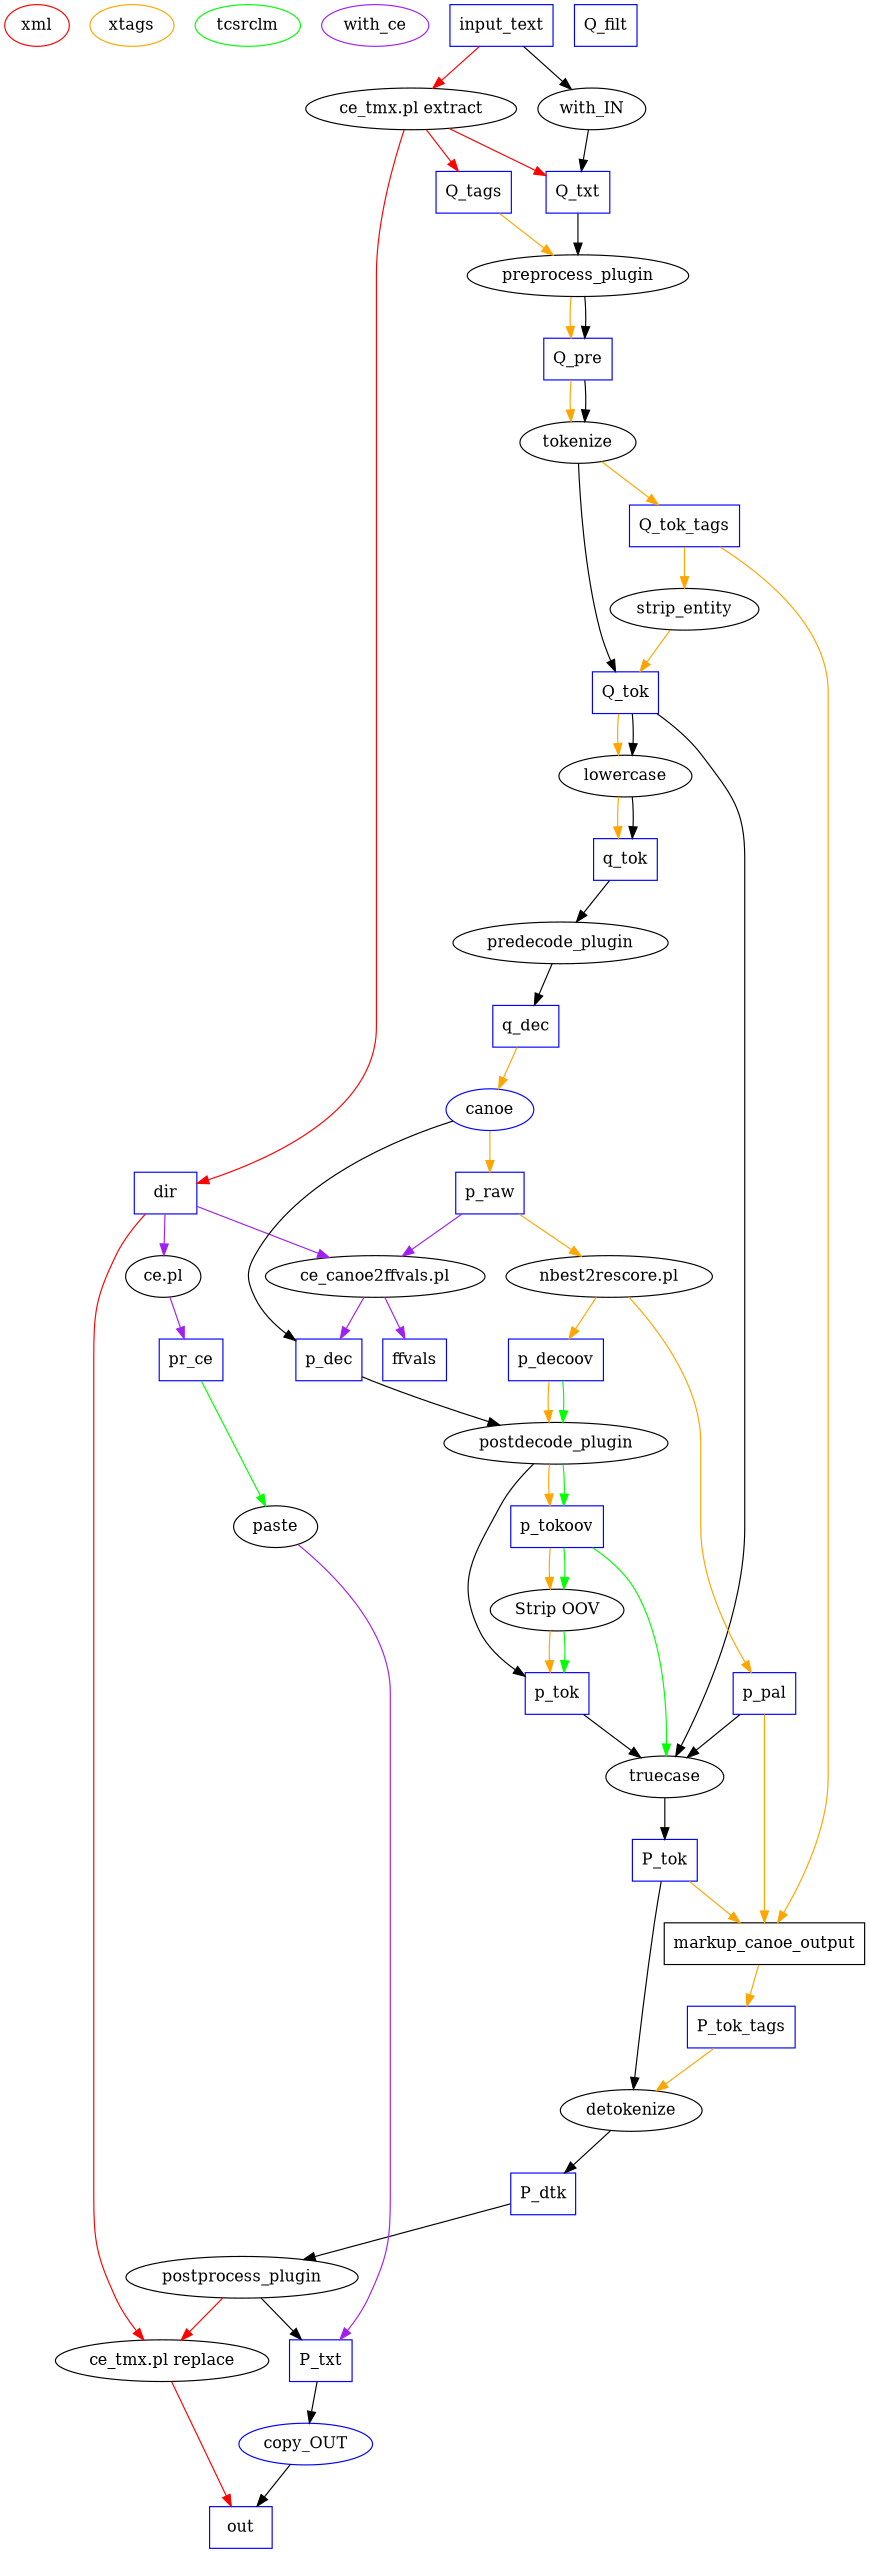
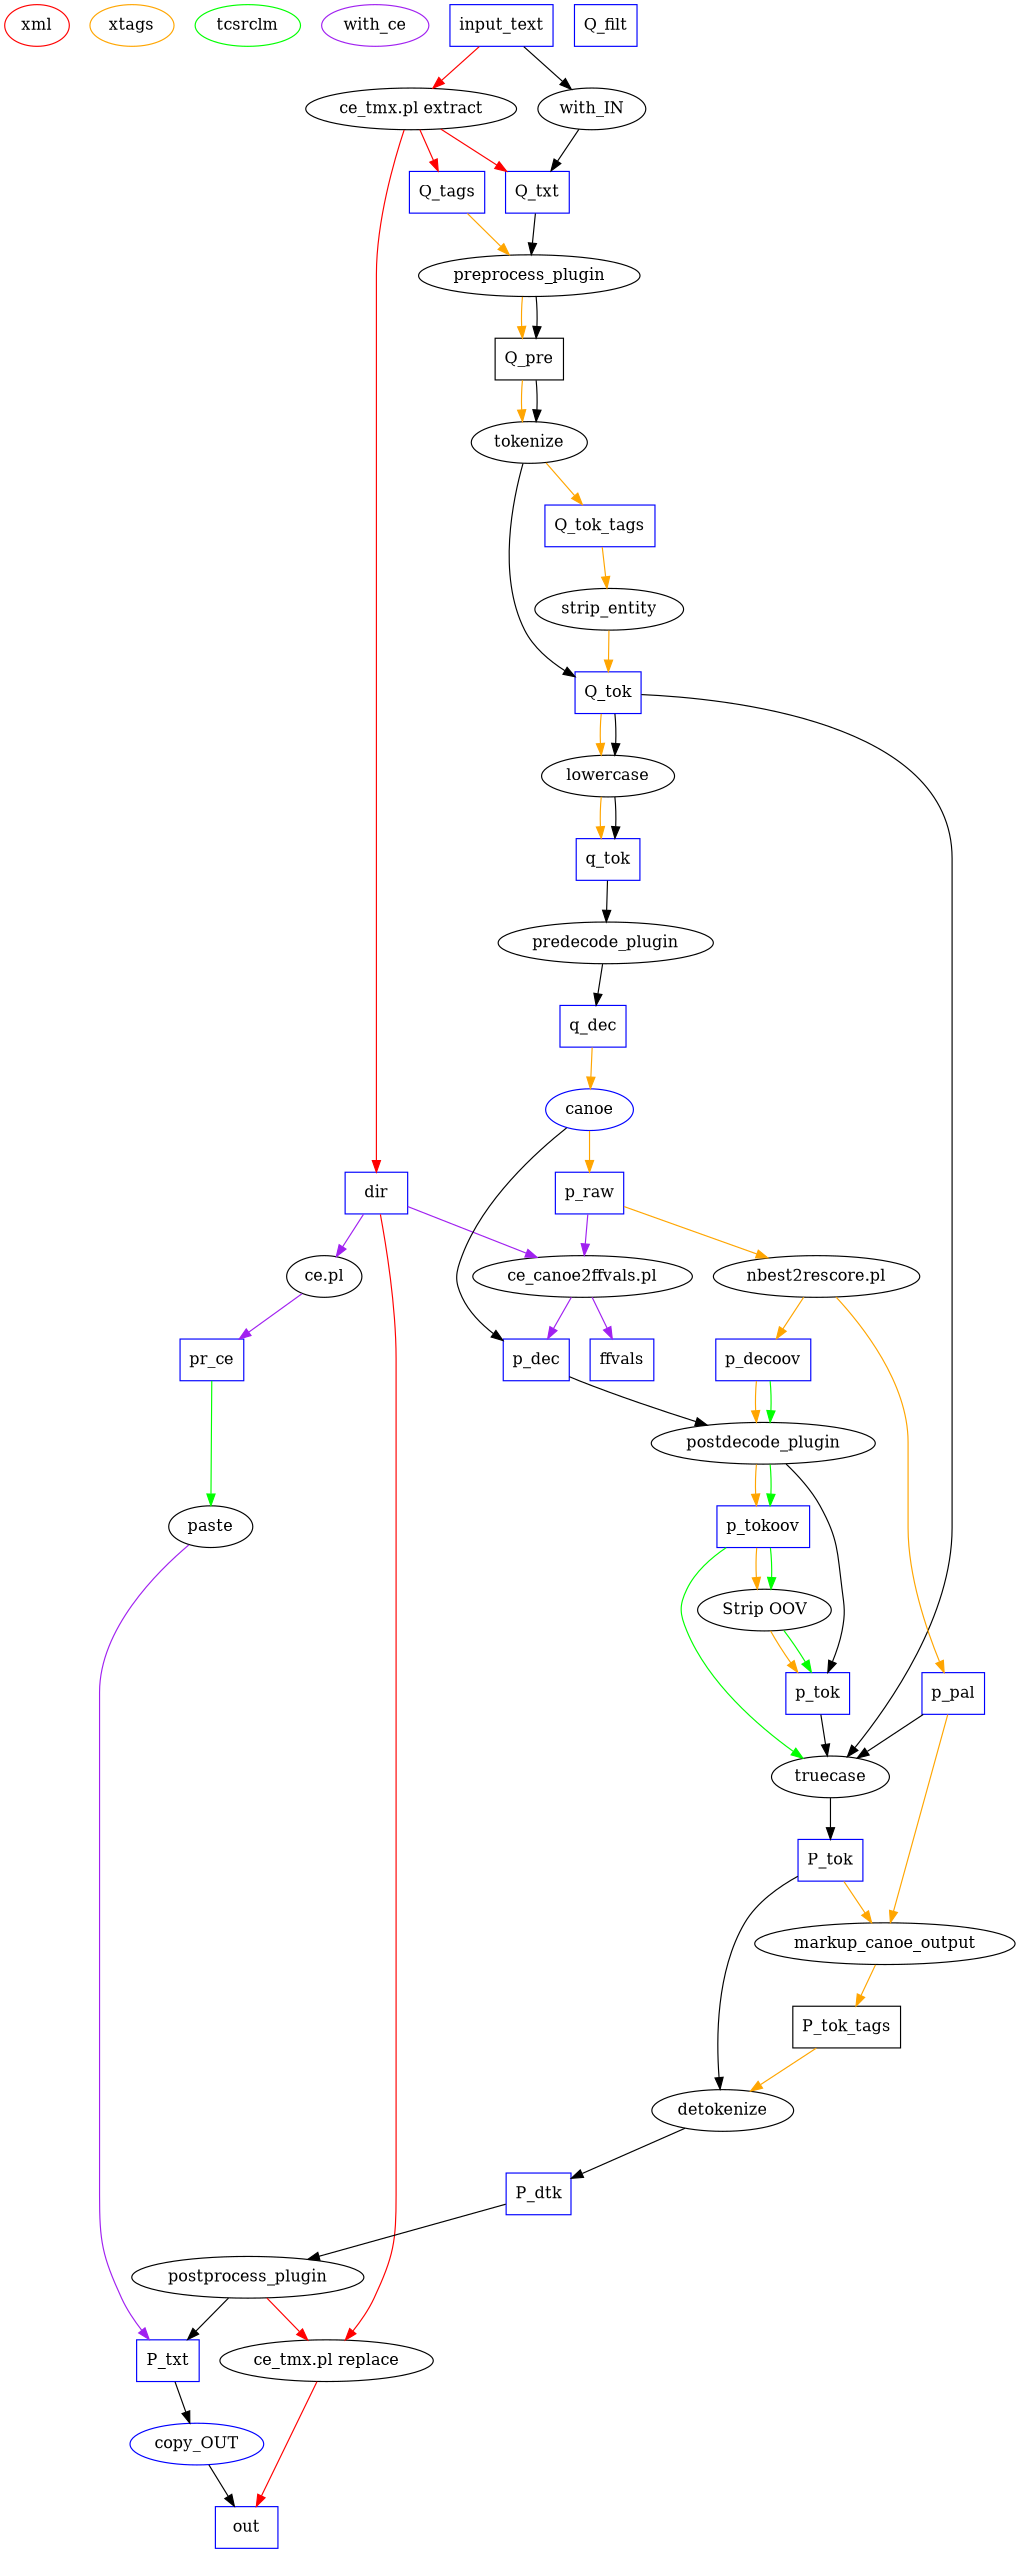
(578, 359) -> (529, 359)
(828, 1212) -> none
(764, 1944) -> (885, 1944)
(741, 2027) -> (847, 2027)
